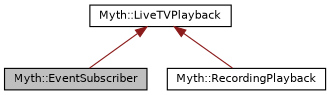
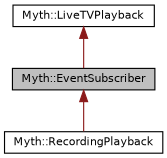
(208, 51) -> (84, 117)
